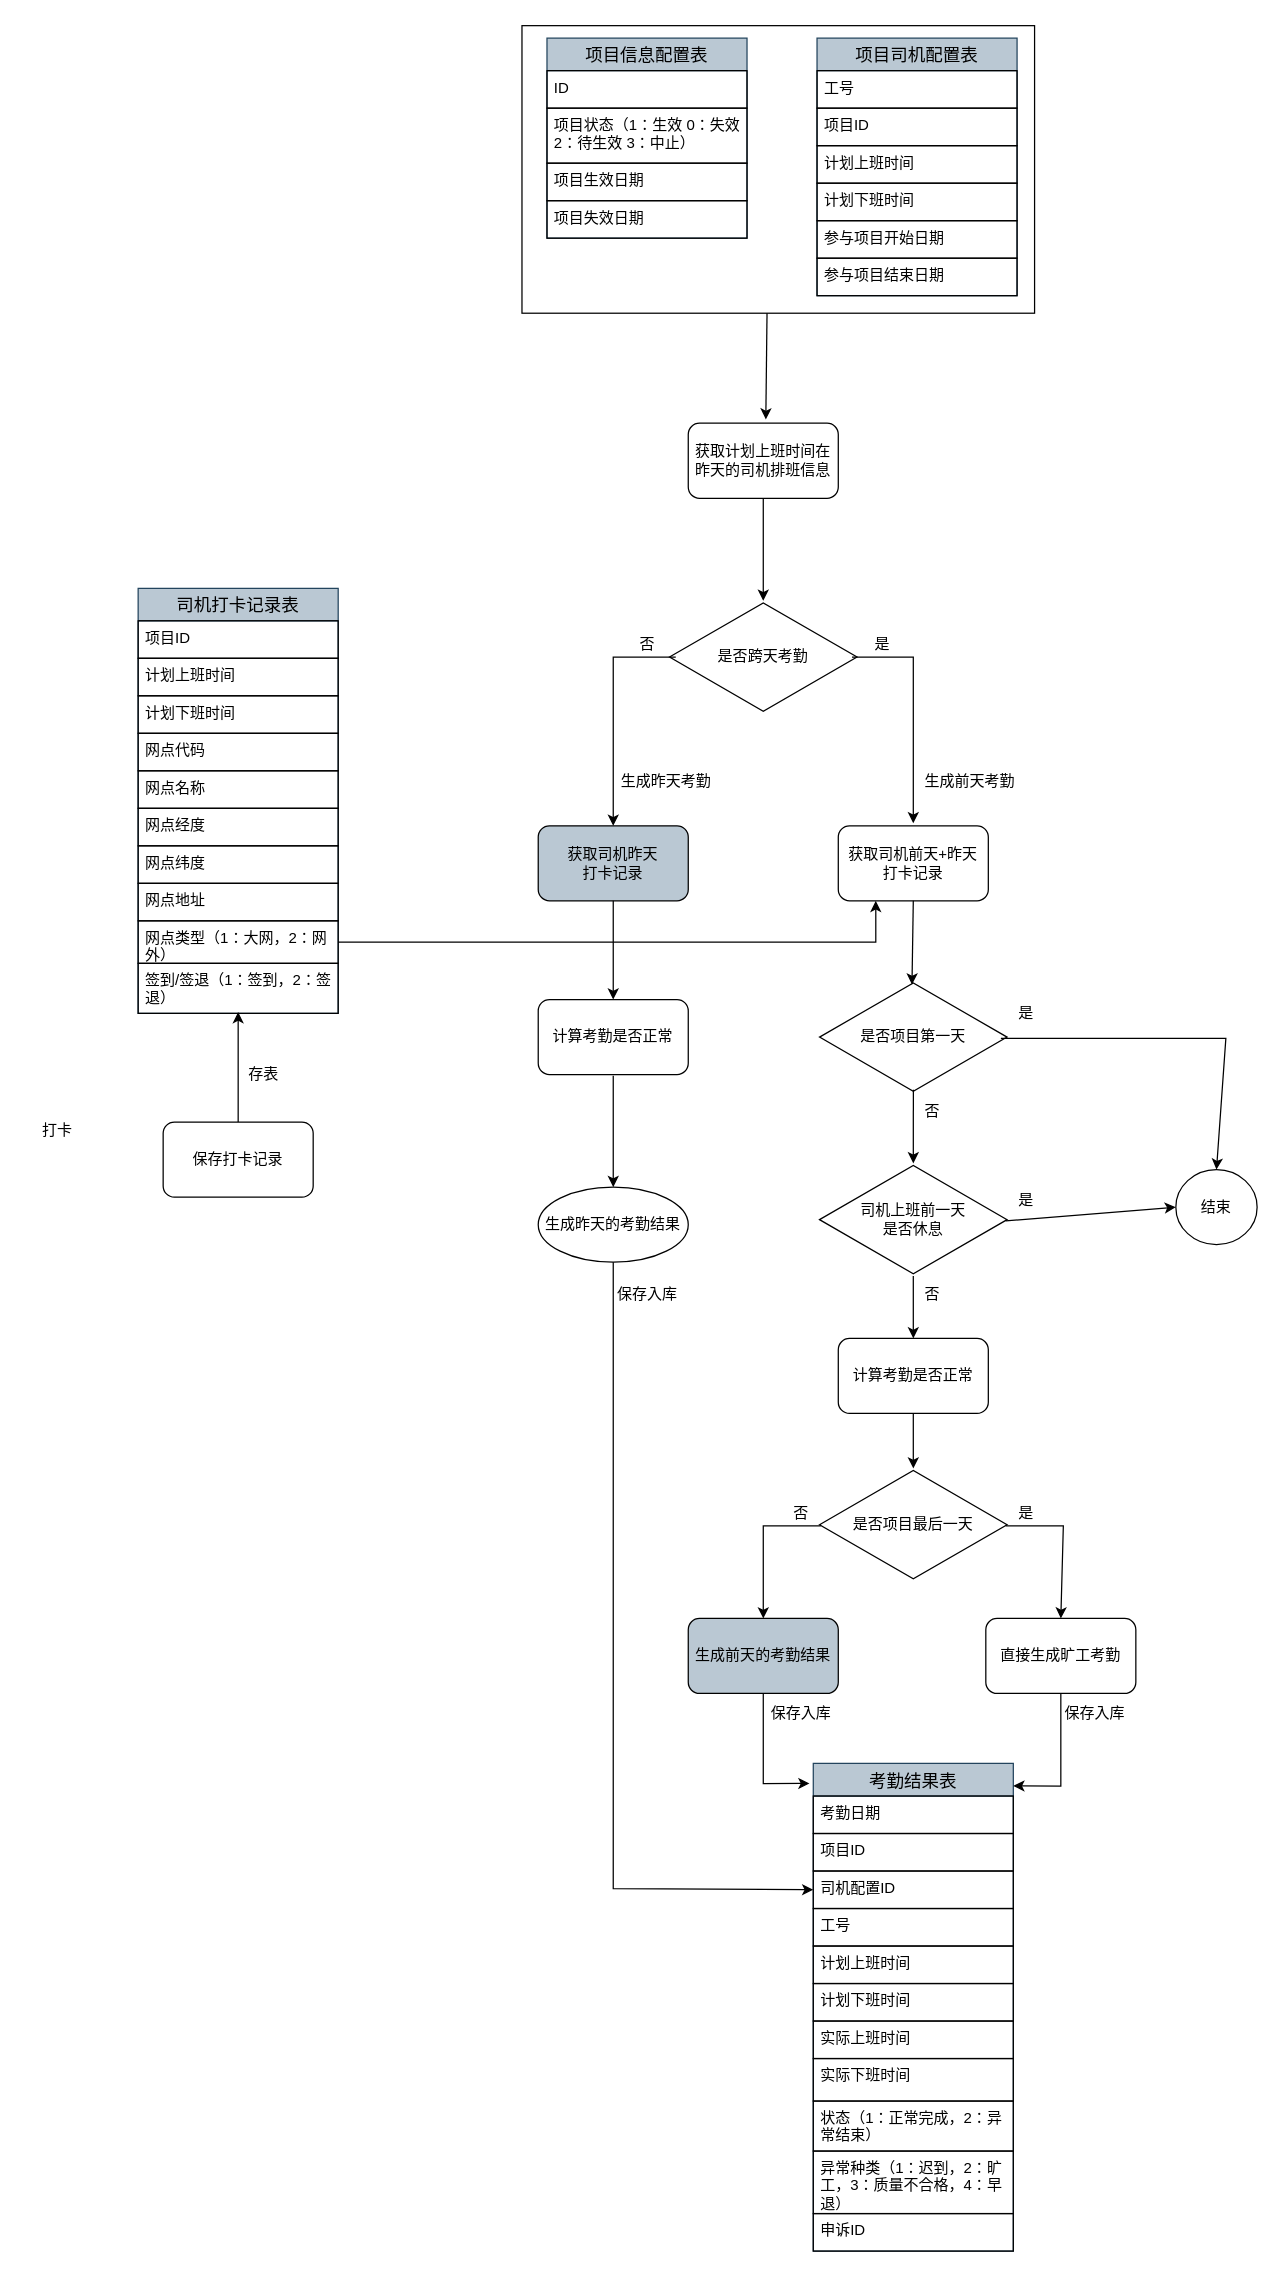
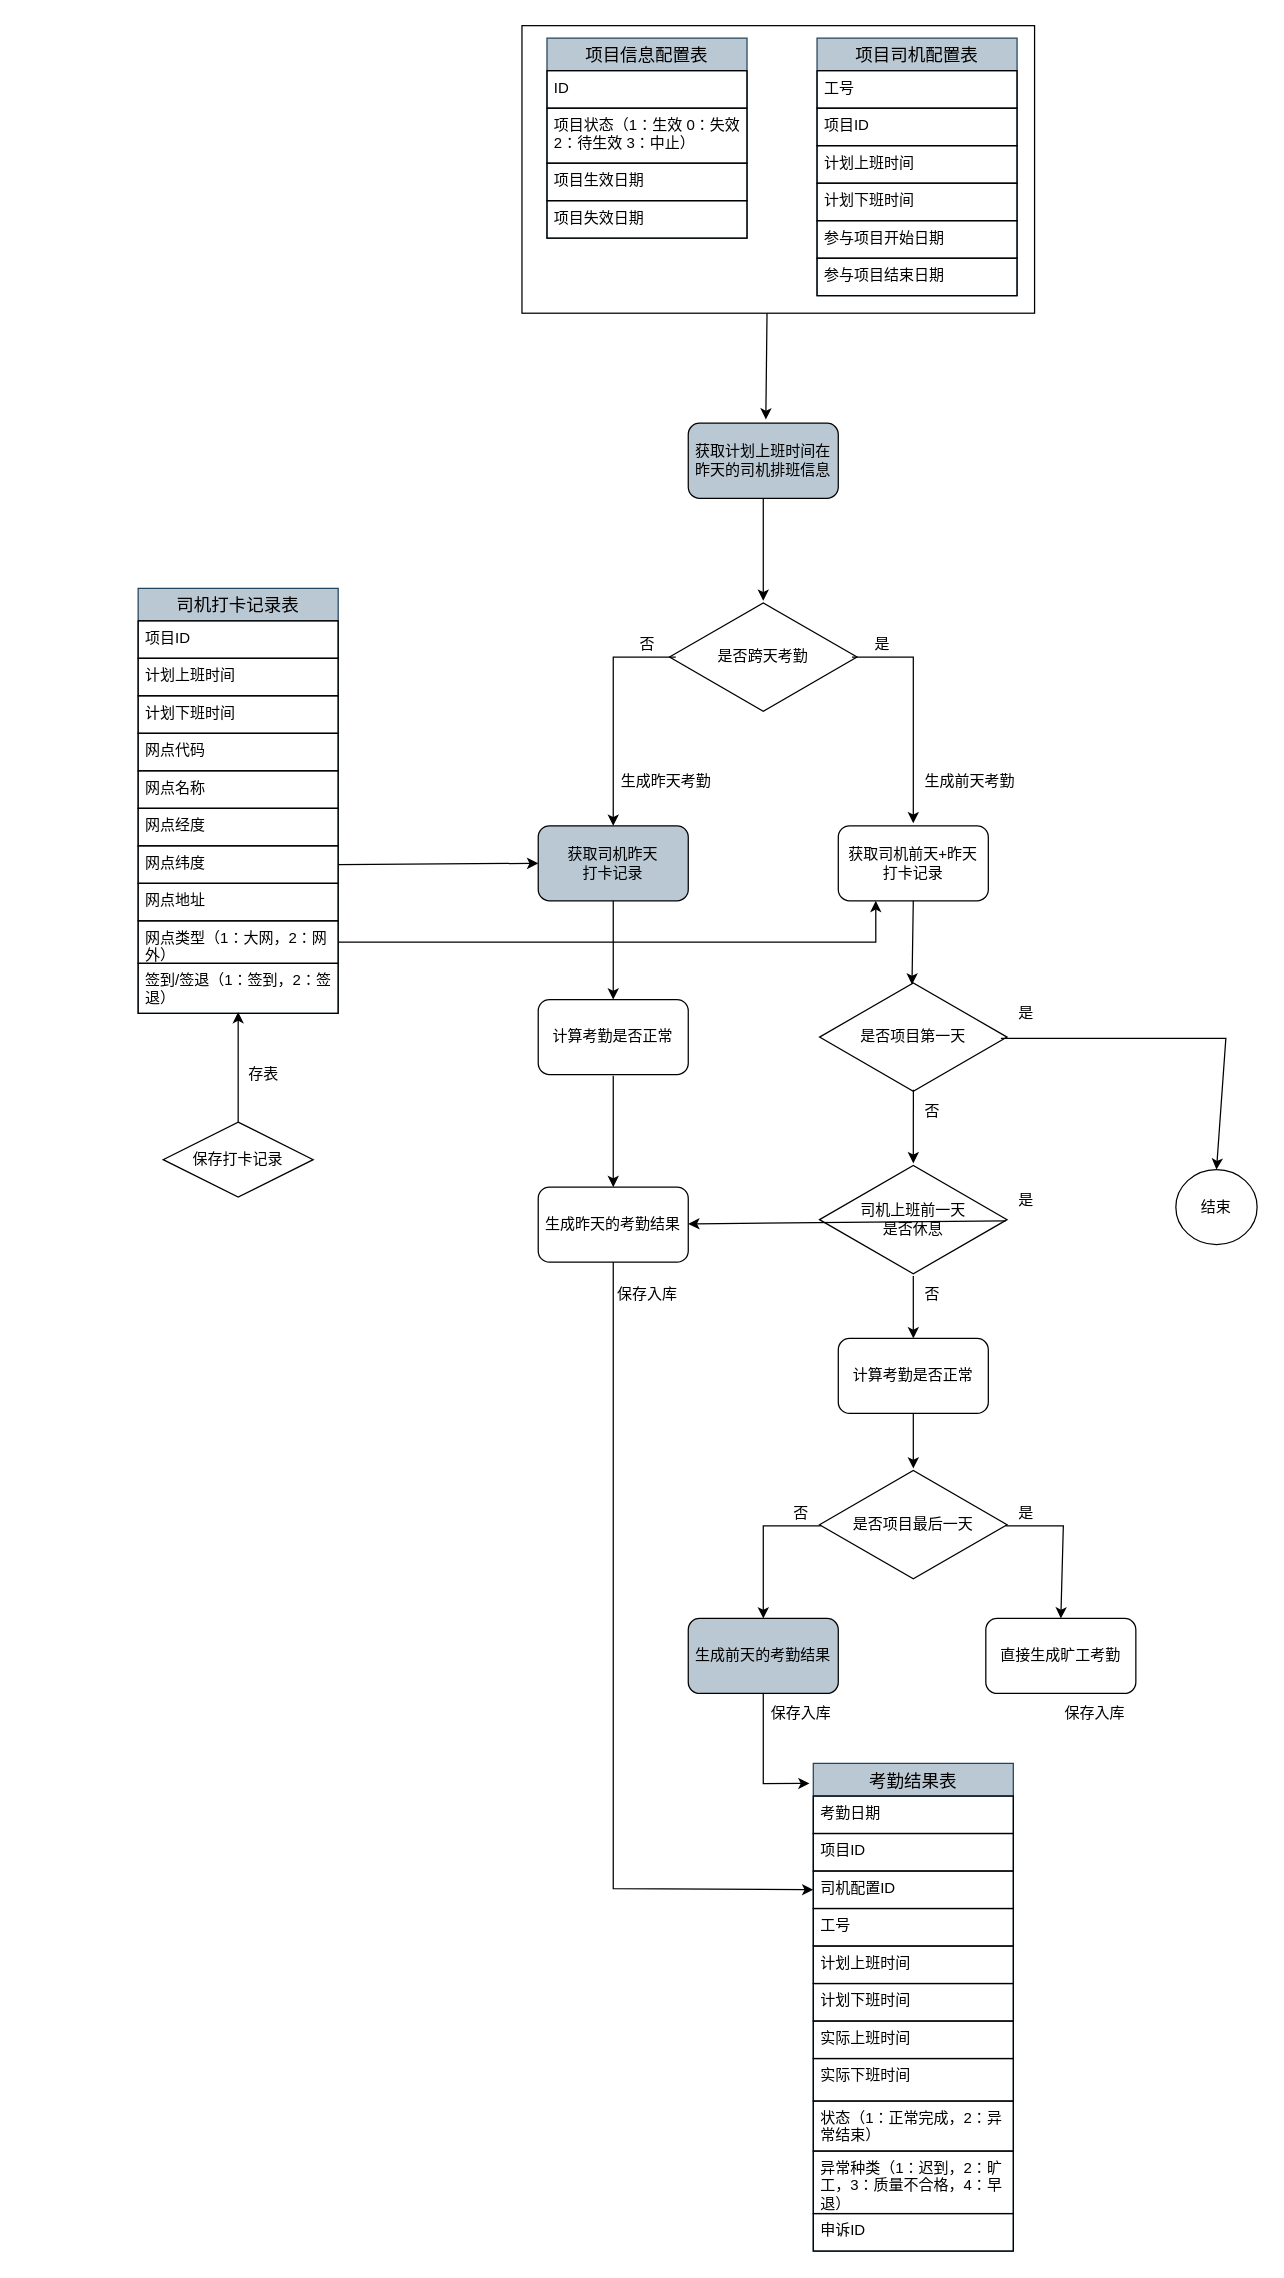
(763, 461) -> (763, 461)
none -> (435, 864)
(57, 1131) -> none
(238, 1159) -> (238, 1159)
(1087, 1214) -> (851, 1222)
(613, 1224) -> (613, 1224)
(1061, 1758) -> none
